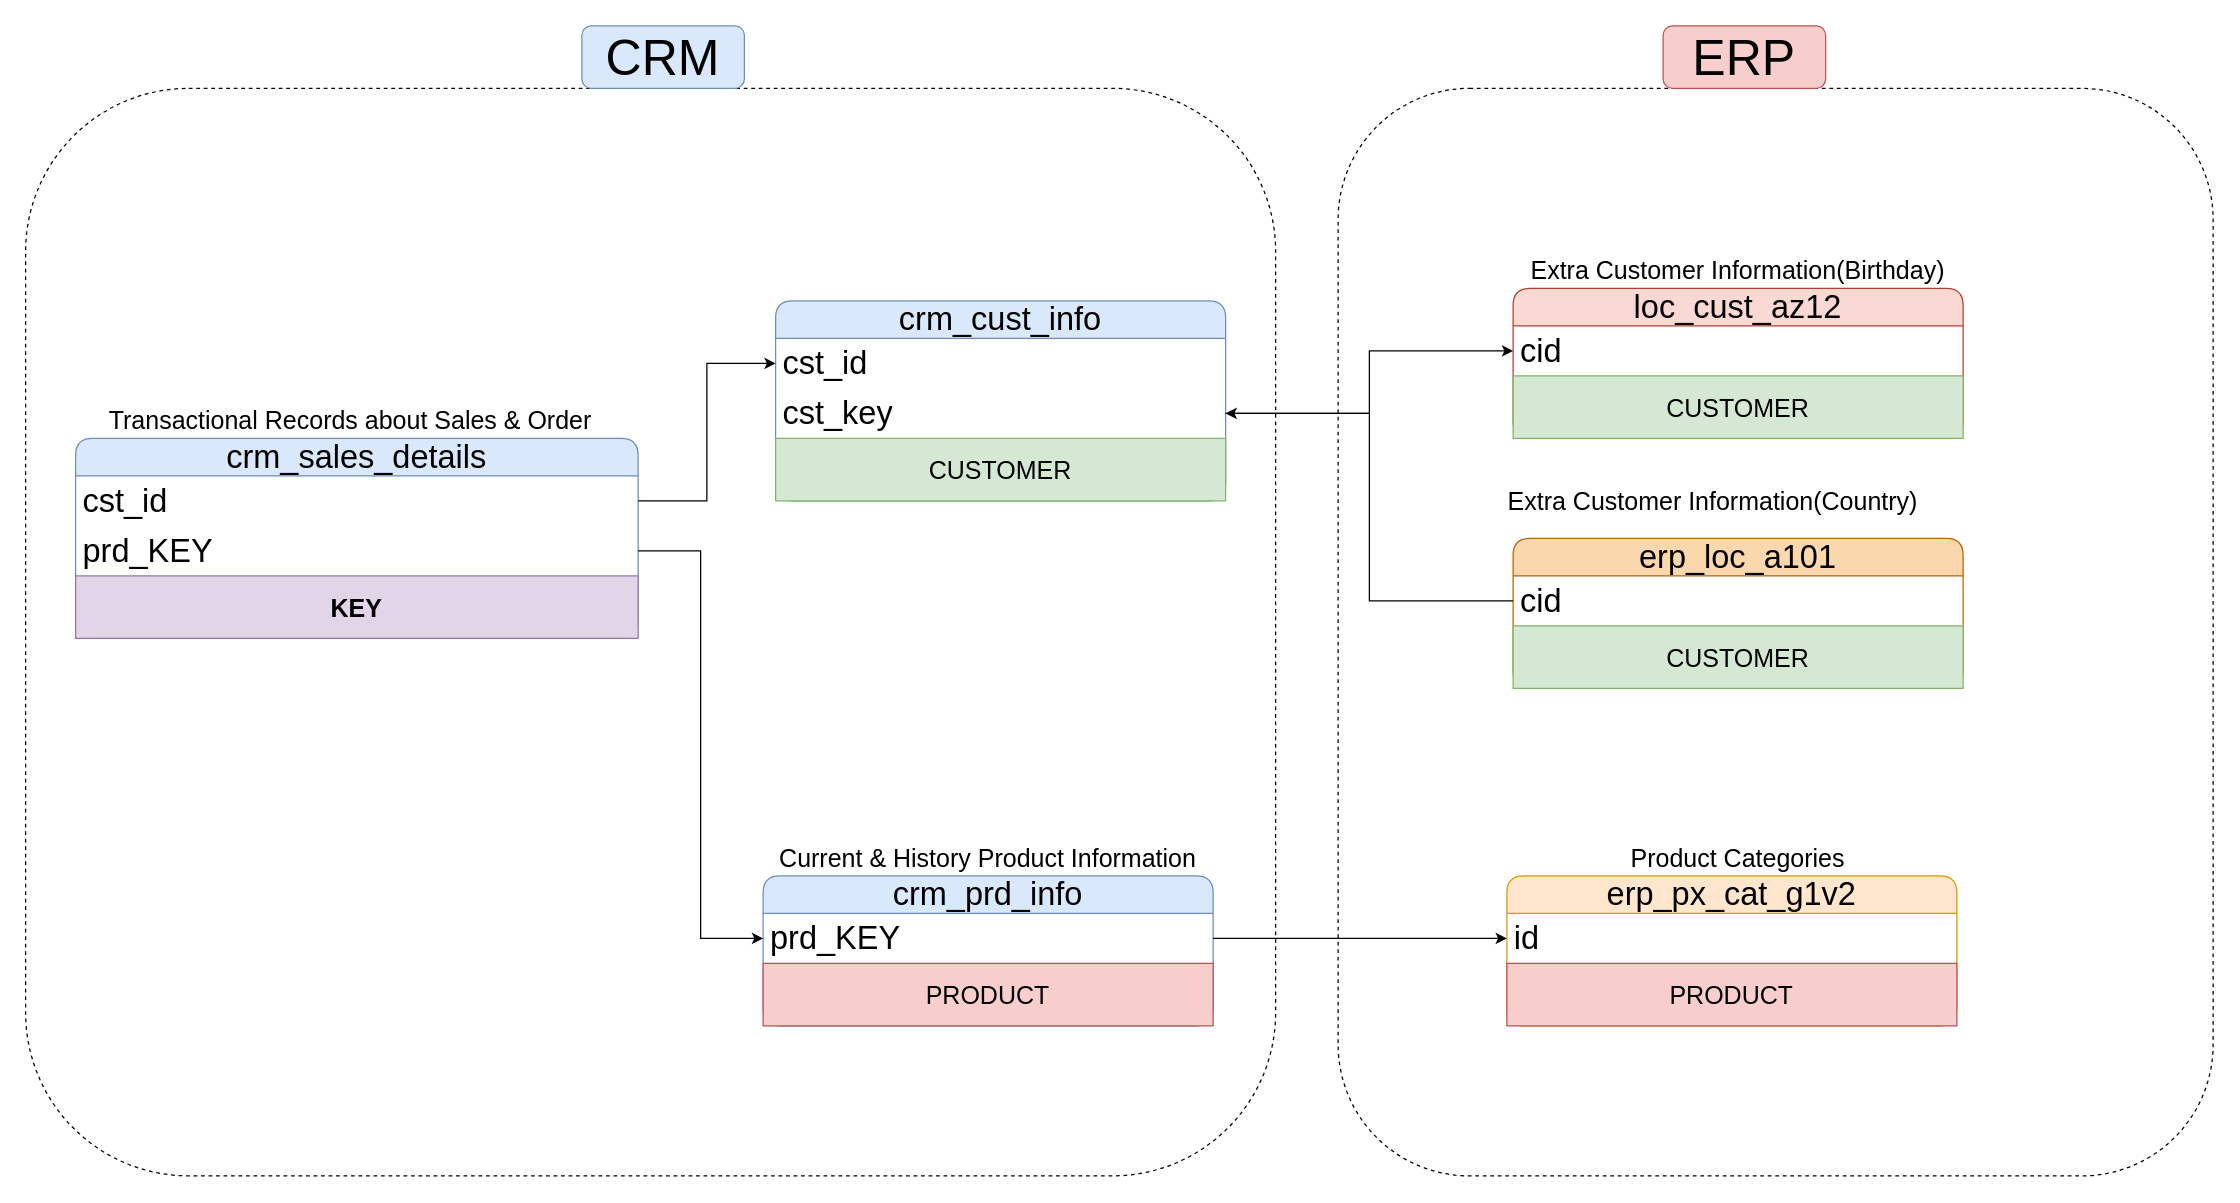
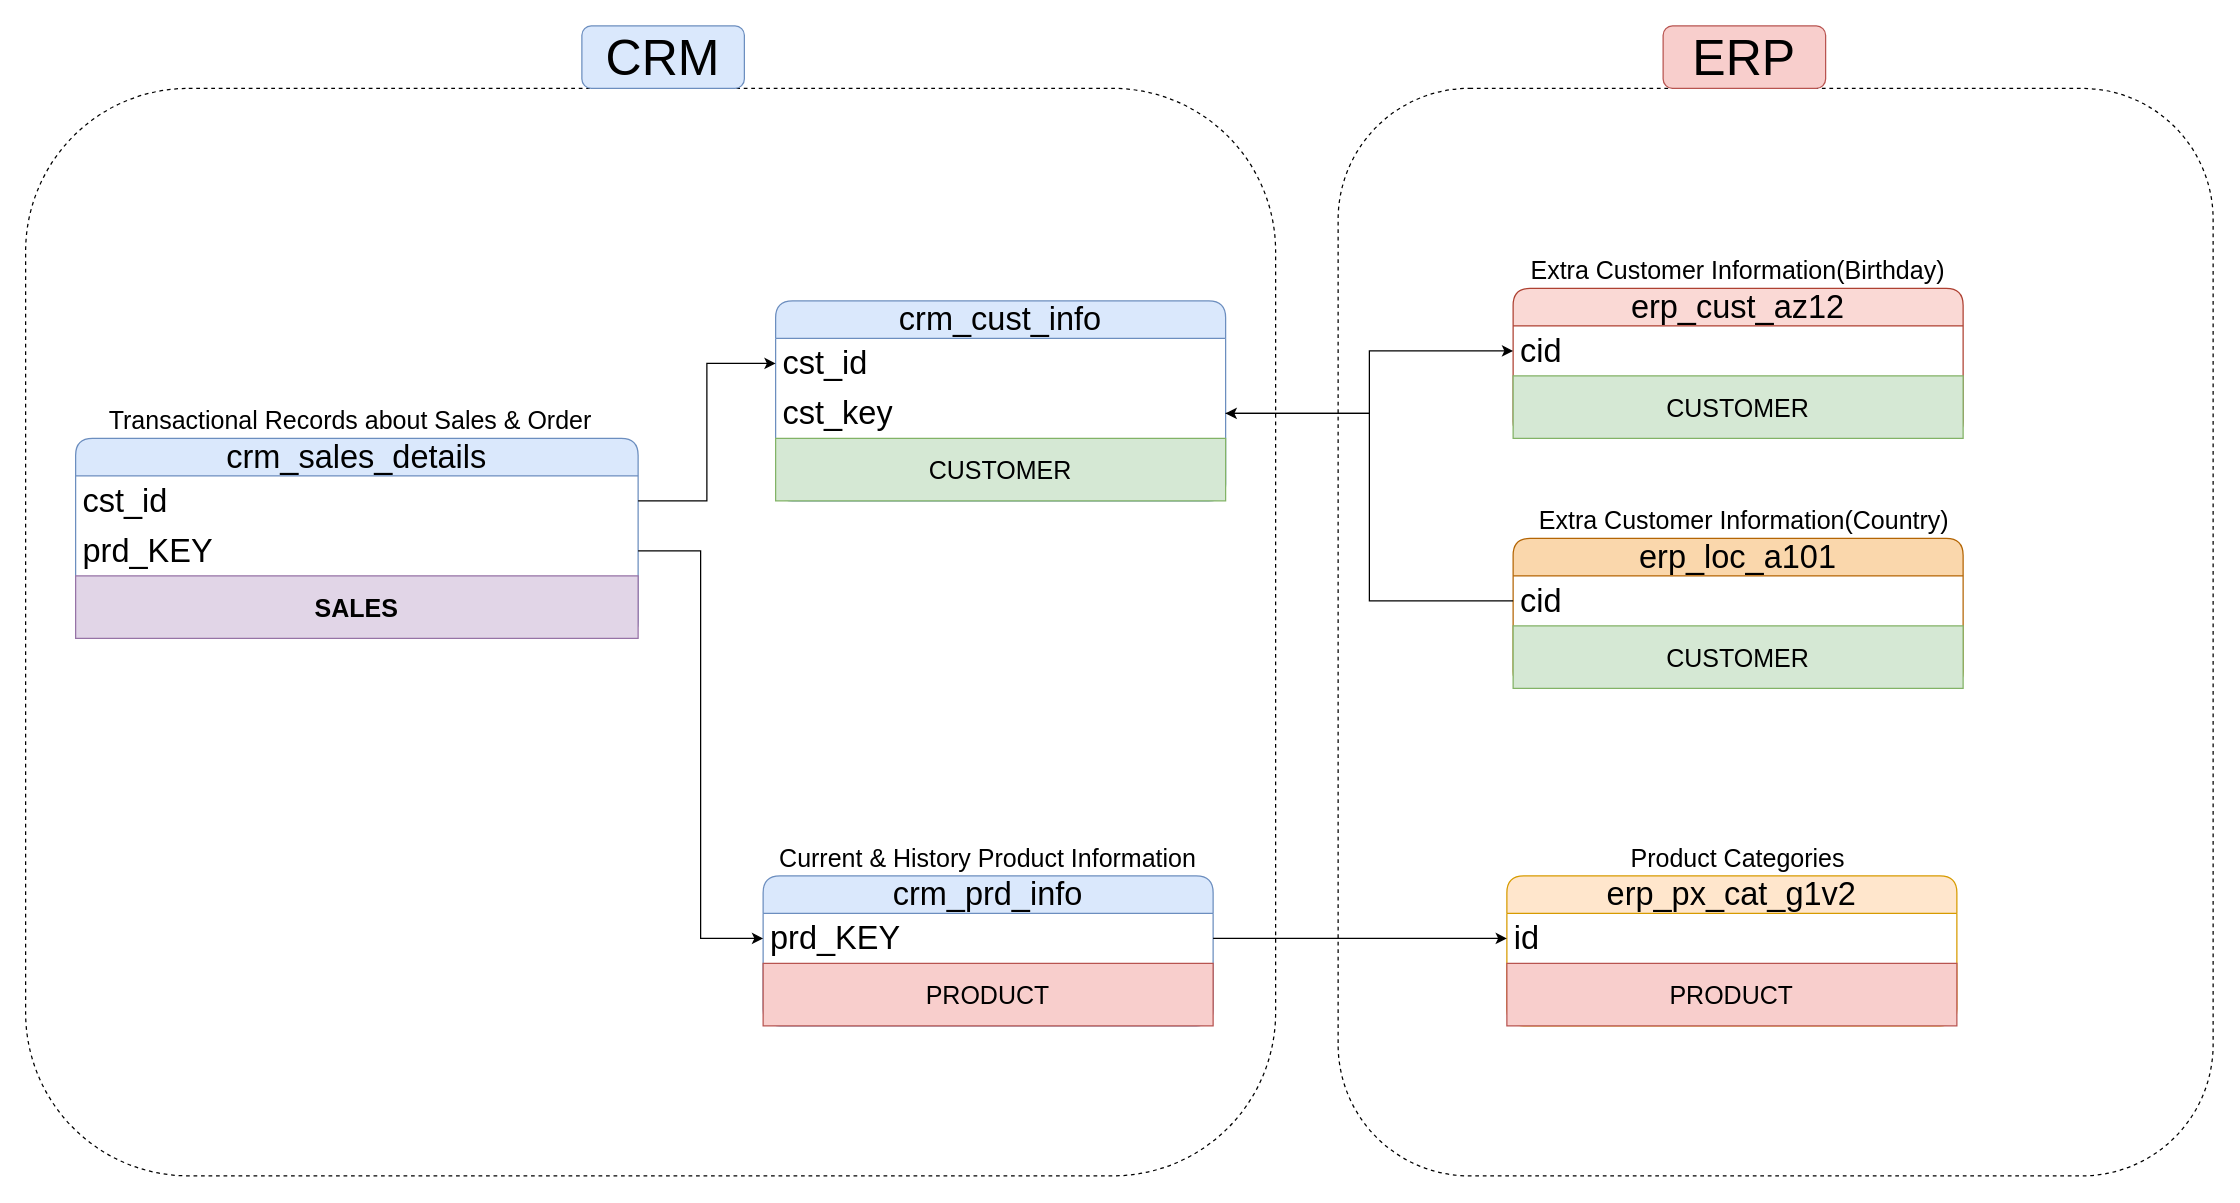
(1738, 307) -> (1738, 307)
(1713, 501) -> (1744, 519)
(357, 607) -> (357, 607)
